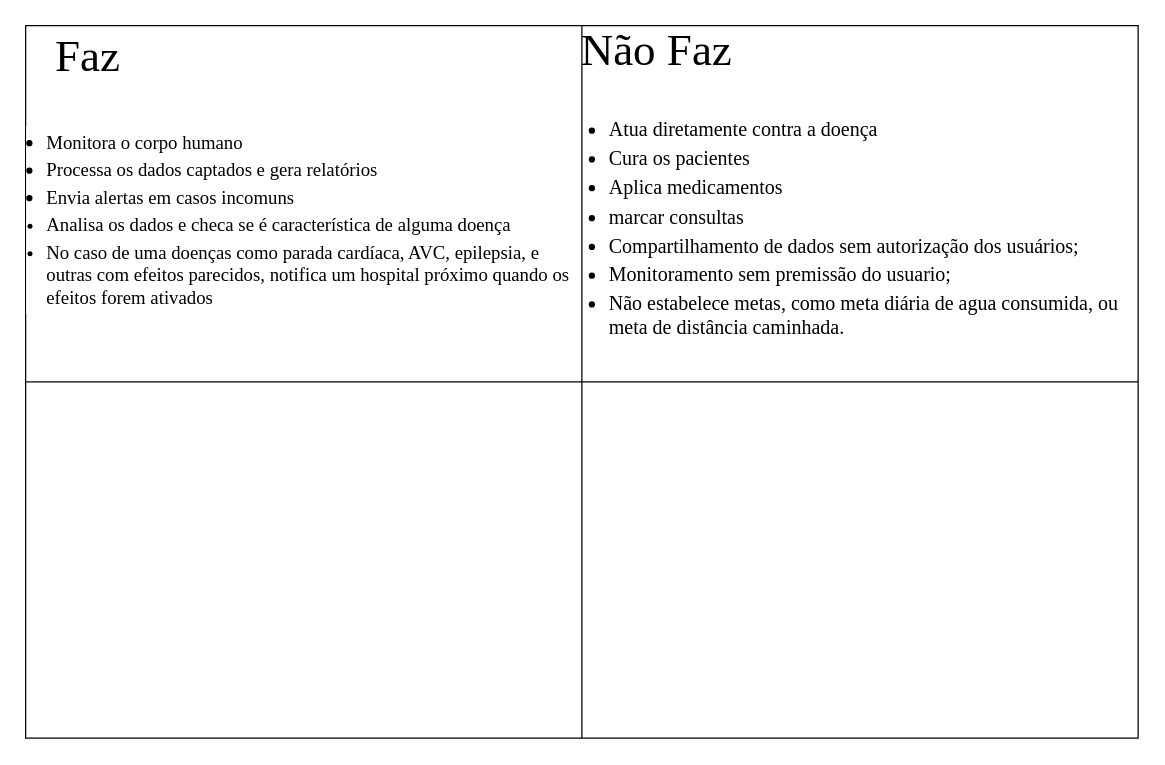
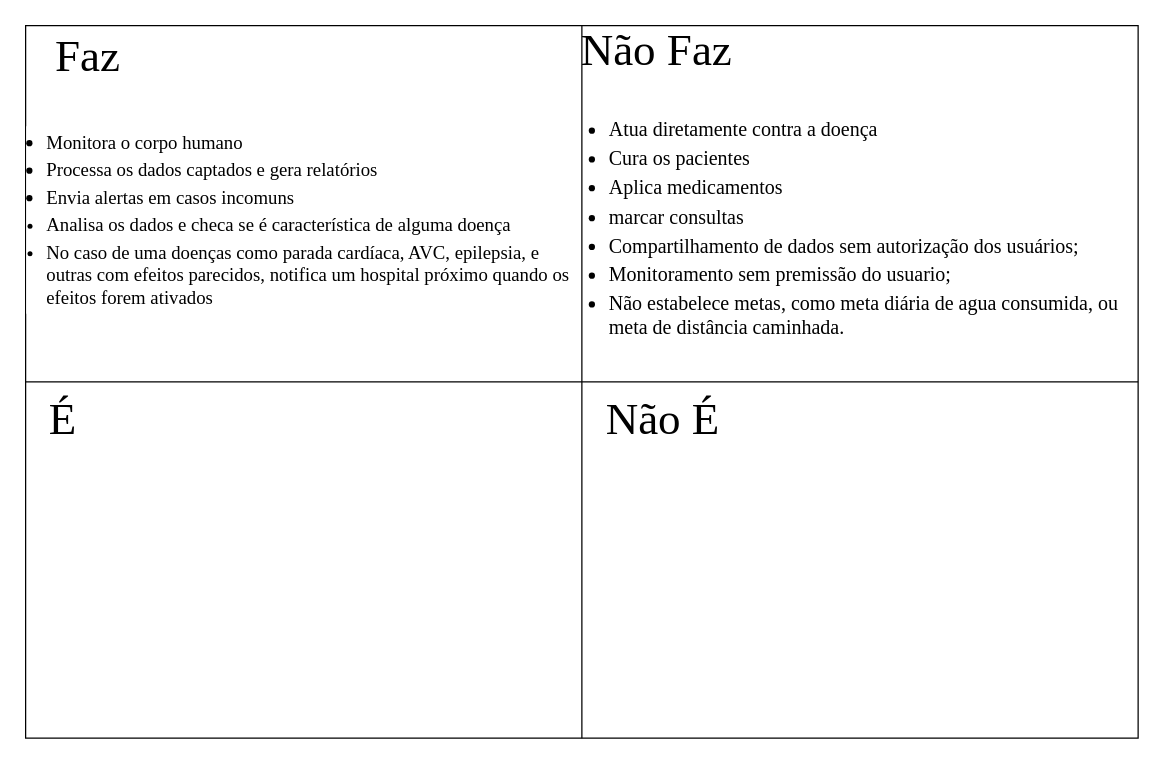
none -> (63, 419)
none -> (663, 419)
